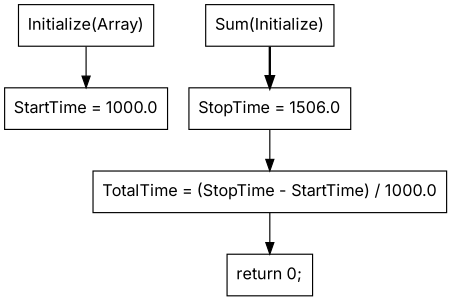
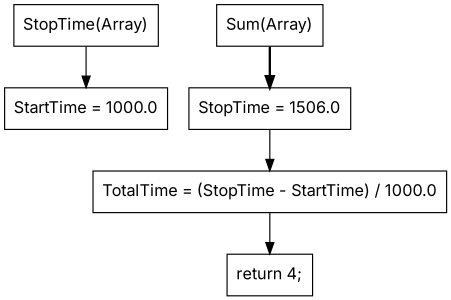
(86, 25) -> (86, 25)
(270, 25) -> (270, 25)
(270, 275) -> (270, 275)
